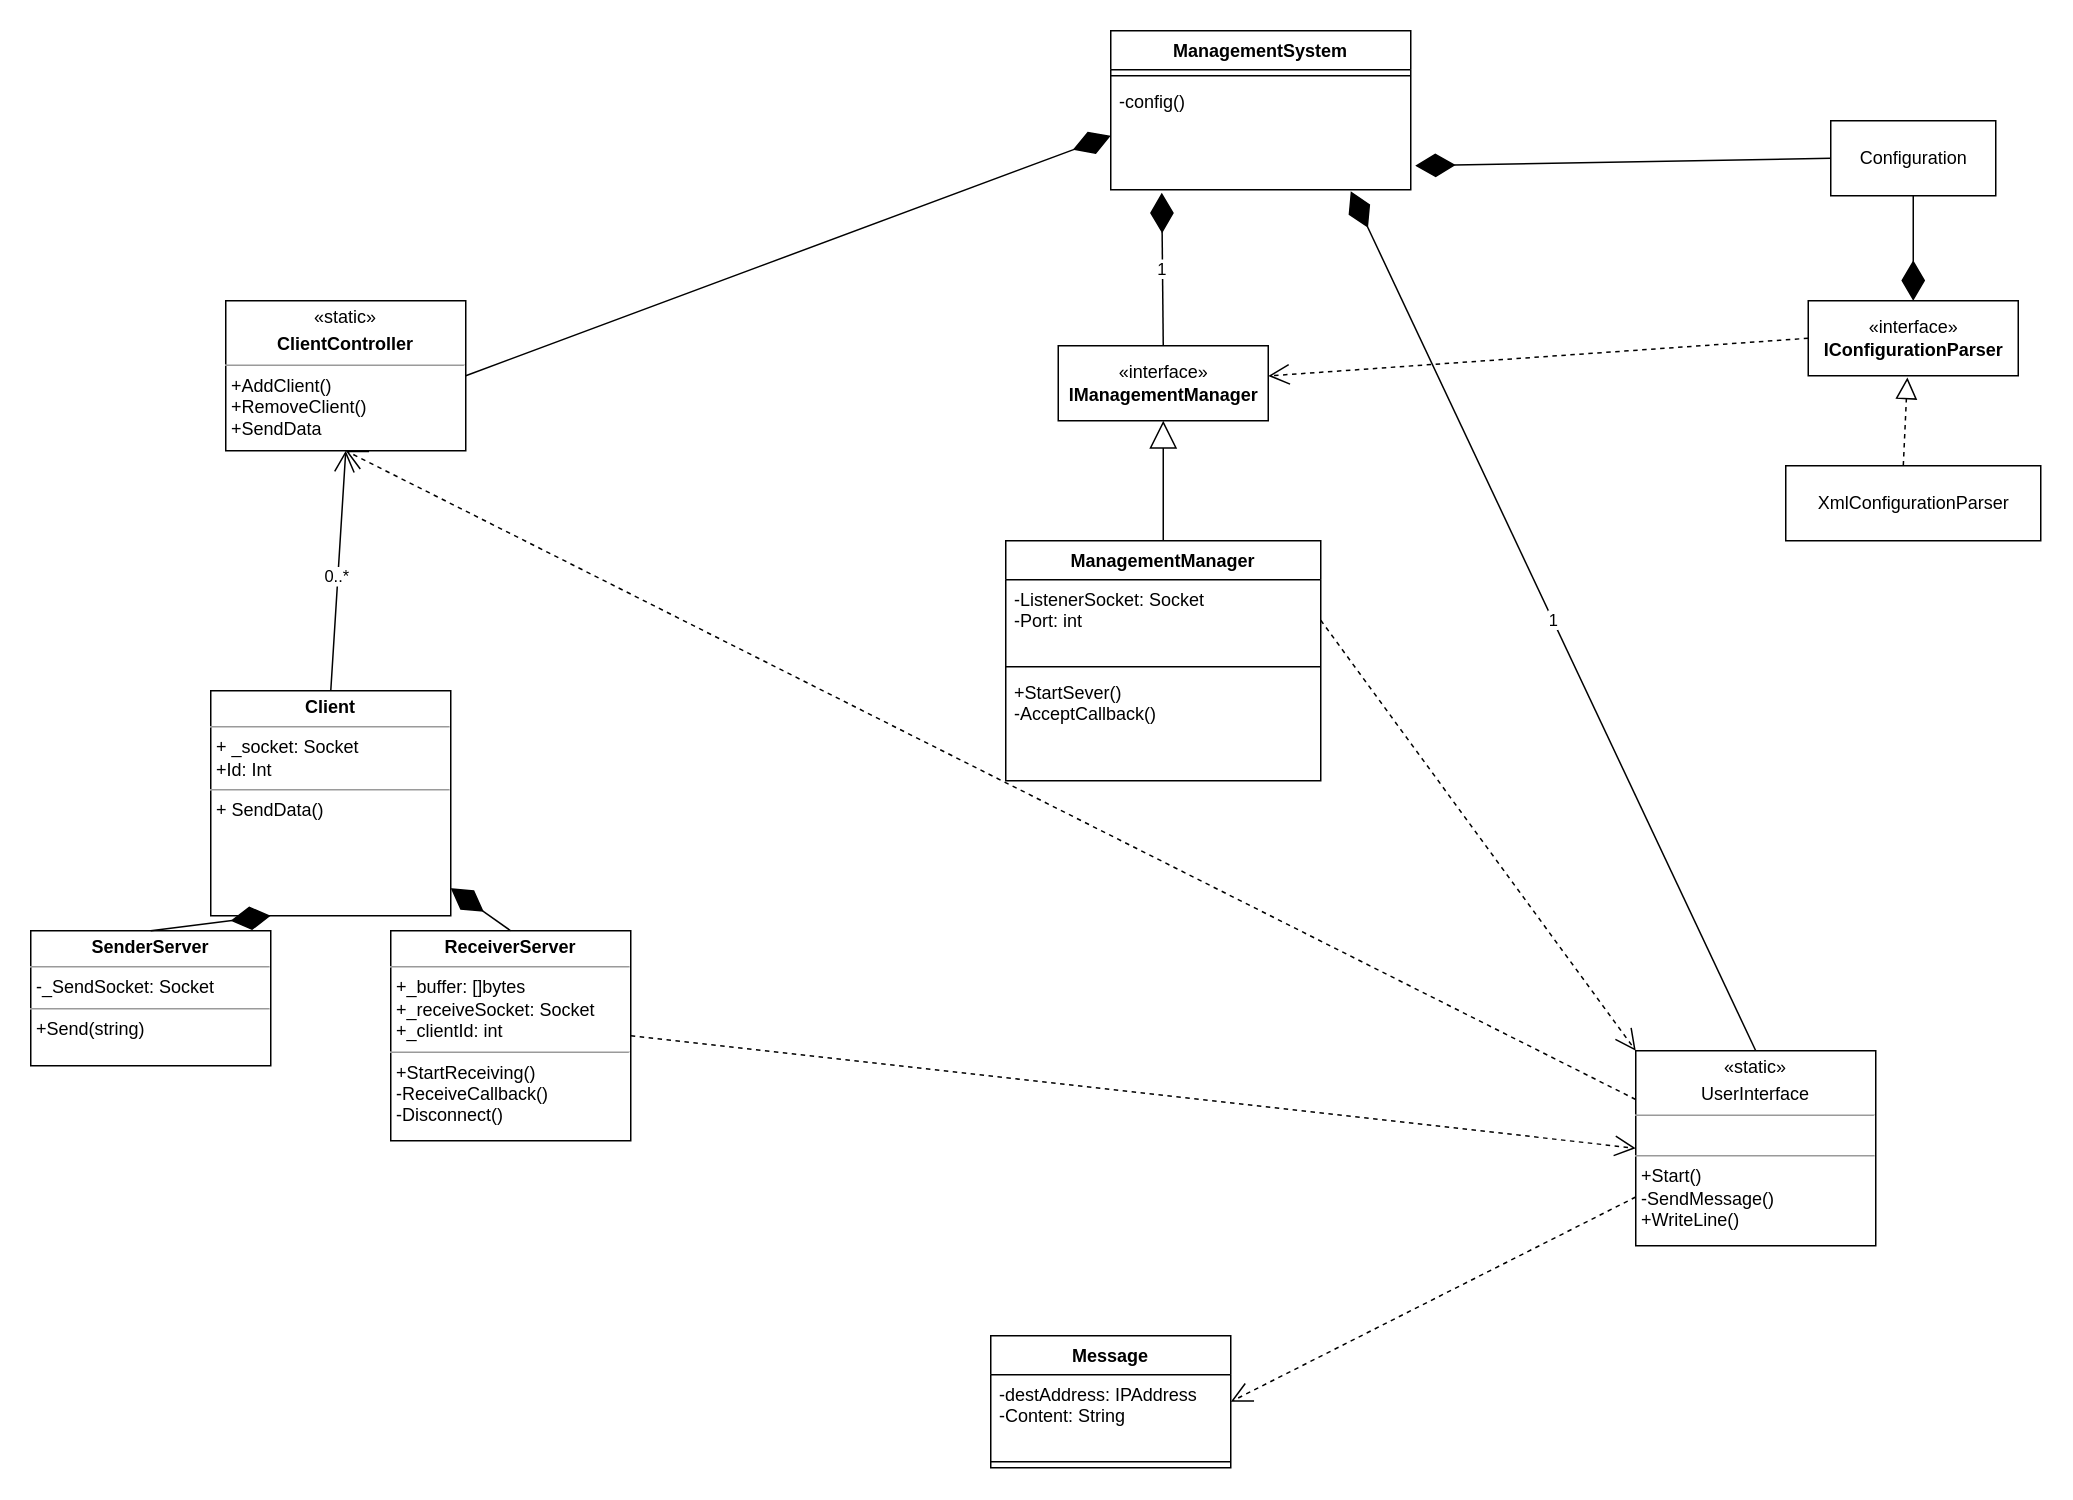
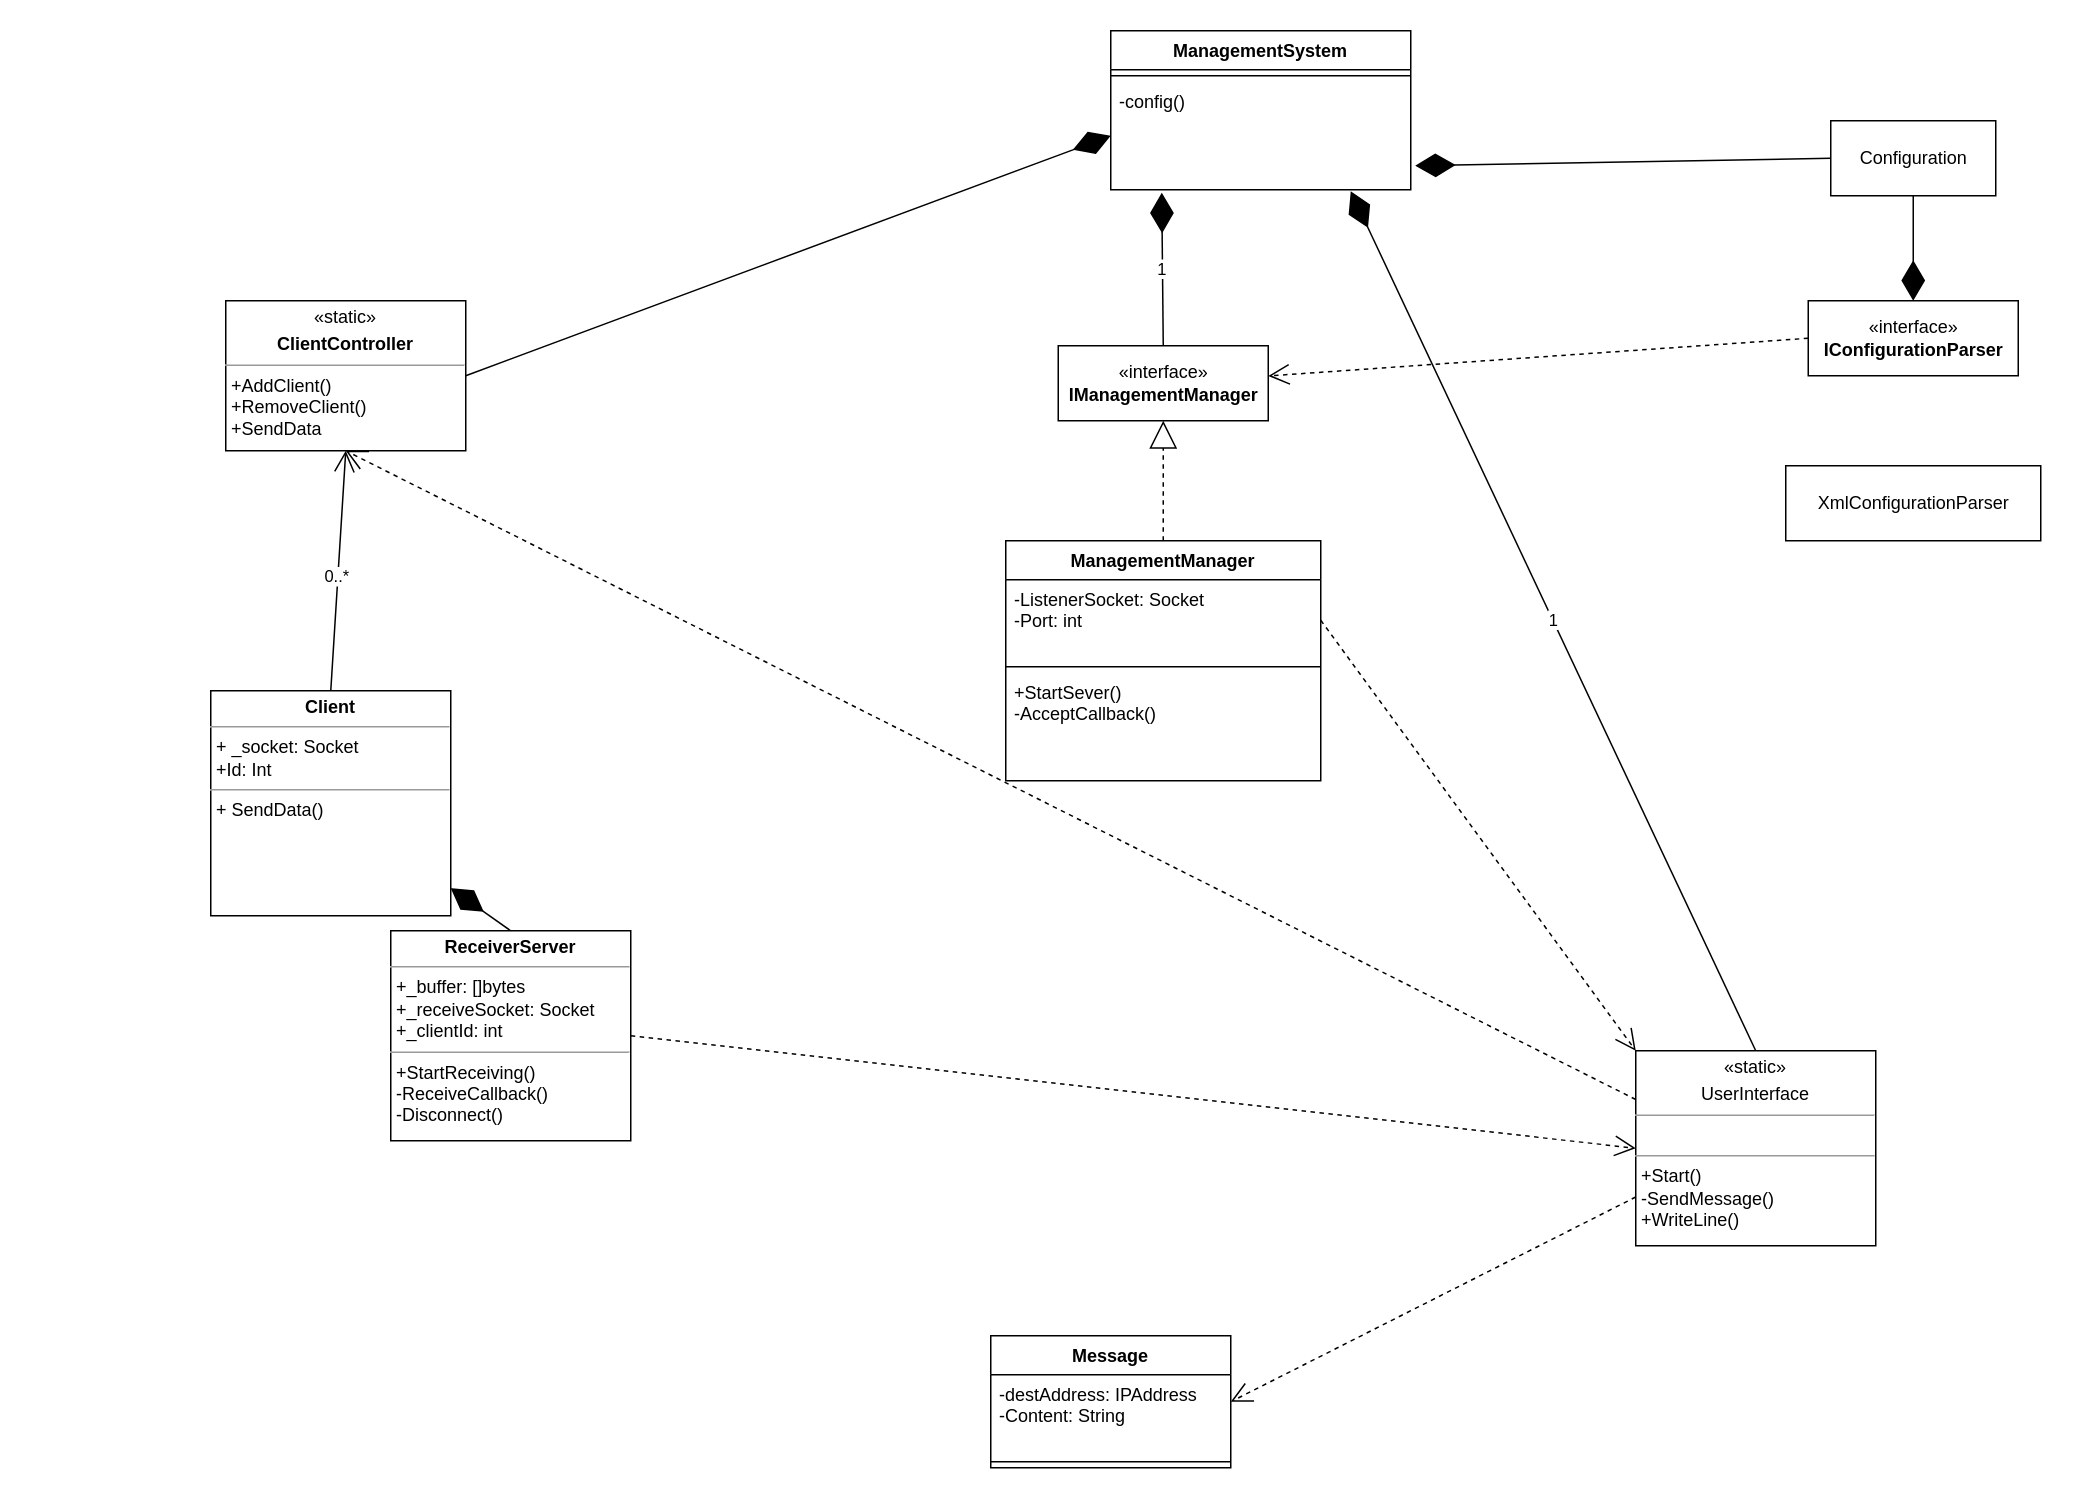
(1905, 432) -> none
(1163, 494) -> (1163, 494)
(191, 926) -> none
(151, 998) -> none
